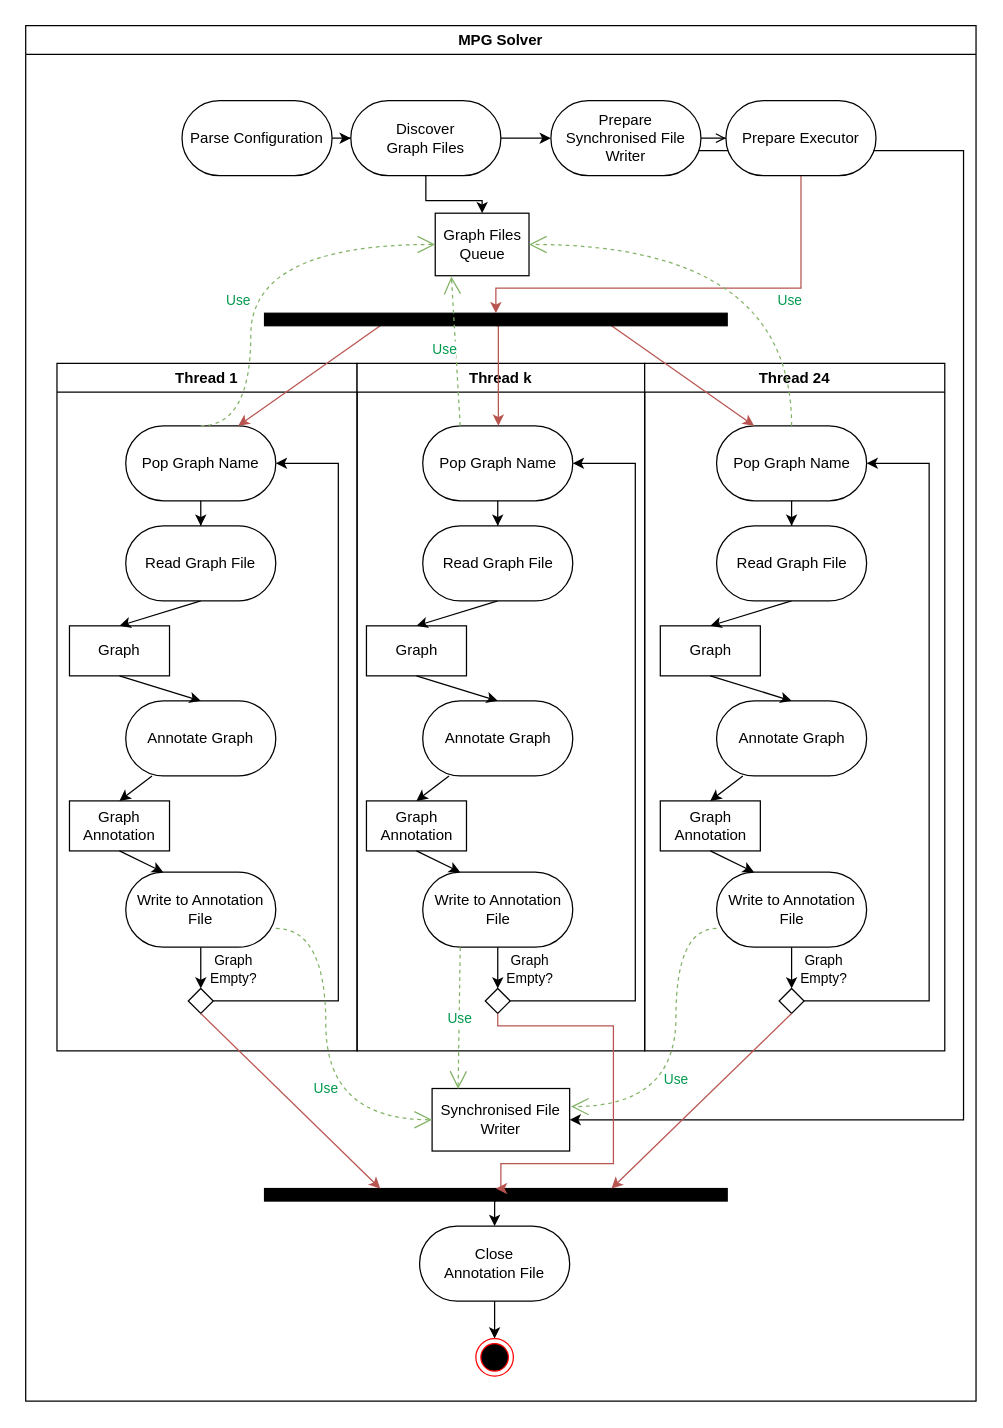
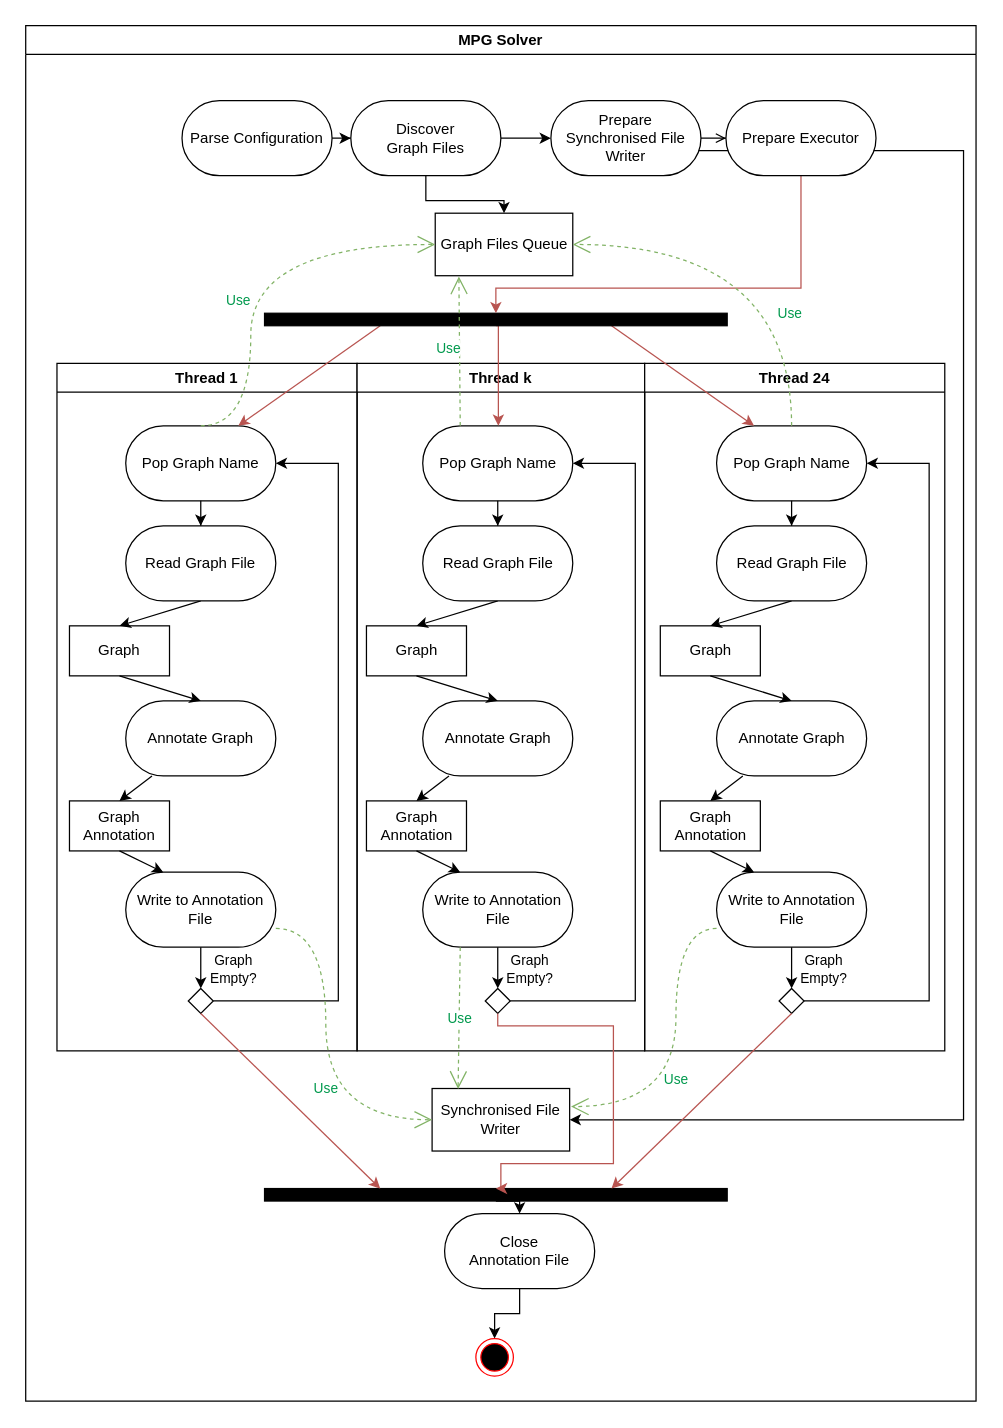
(482, 244) -> (504, 244)
(494, 1263) -> (519, 1251)
